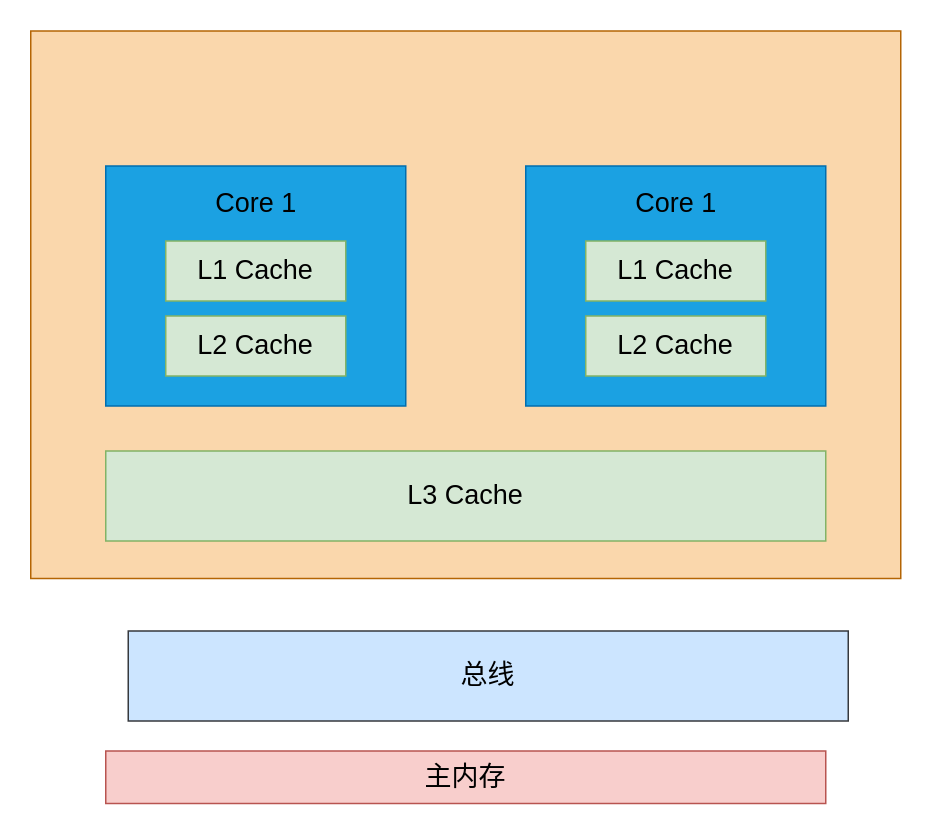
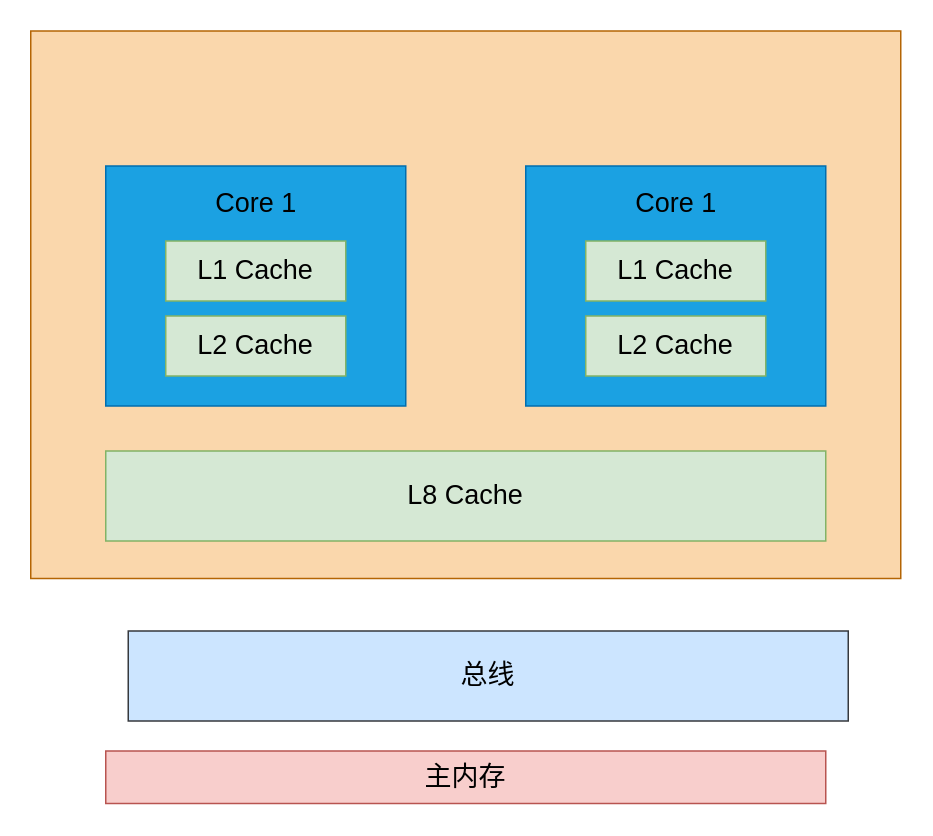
(466, 496) -> (466, 496)
